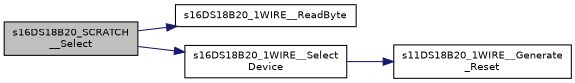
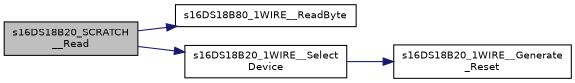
(266, 16) -> (266, 16)
(71, 39) -> (71, 39)
(483, 62) -> (483, 62)
